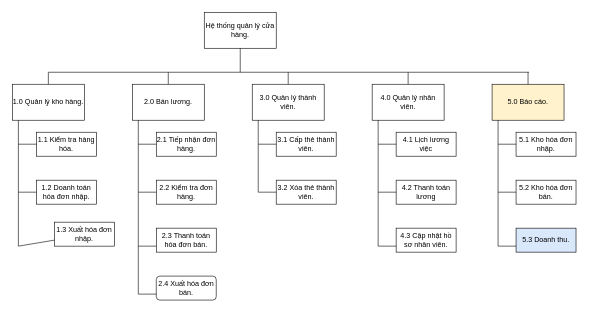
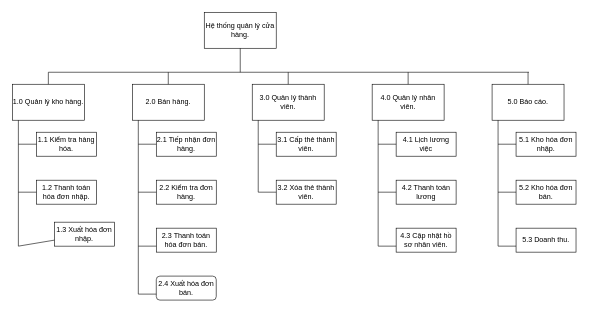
(168, 102) -> (168, 102)
(528, 102) -> (528, 102)
(66, 192) -> (66, 192)
(546, 240) -> (546, 240)
